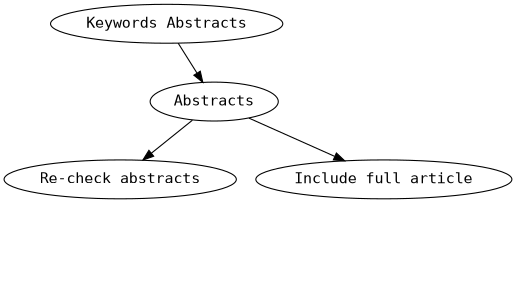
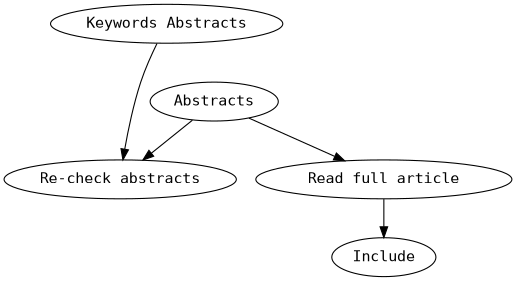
(188, 58) -> (137, 95)
(384, 179) -> (384, 179)
none -> (384, 257)
